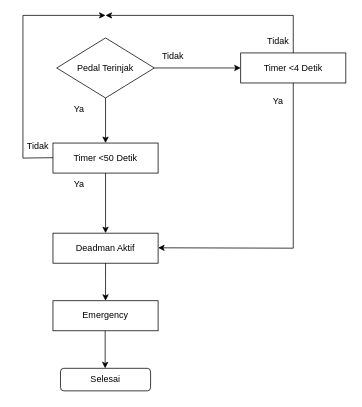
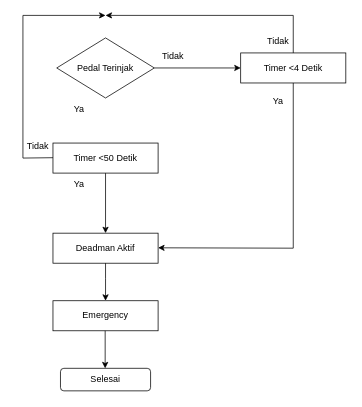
(105, 118) -> none
